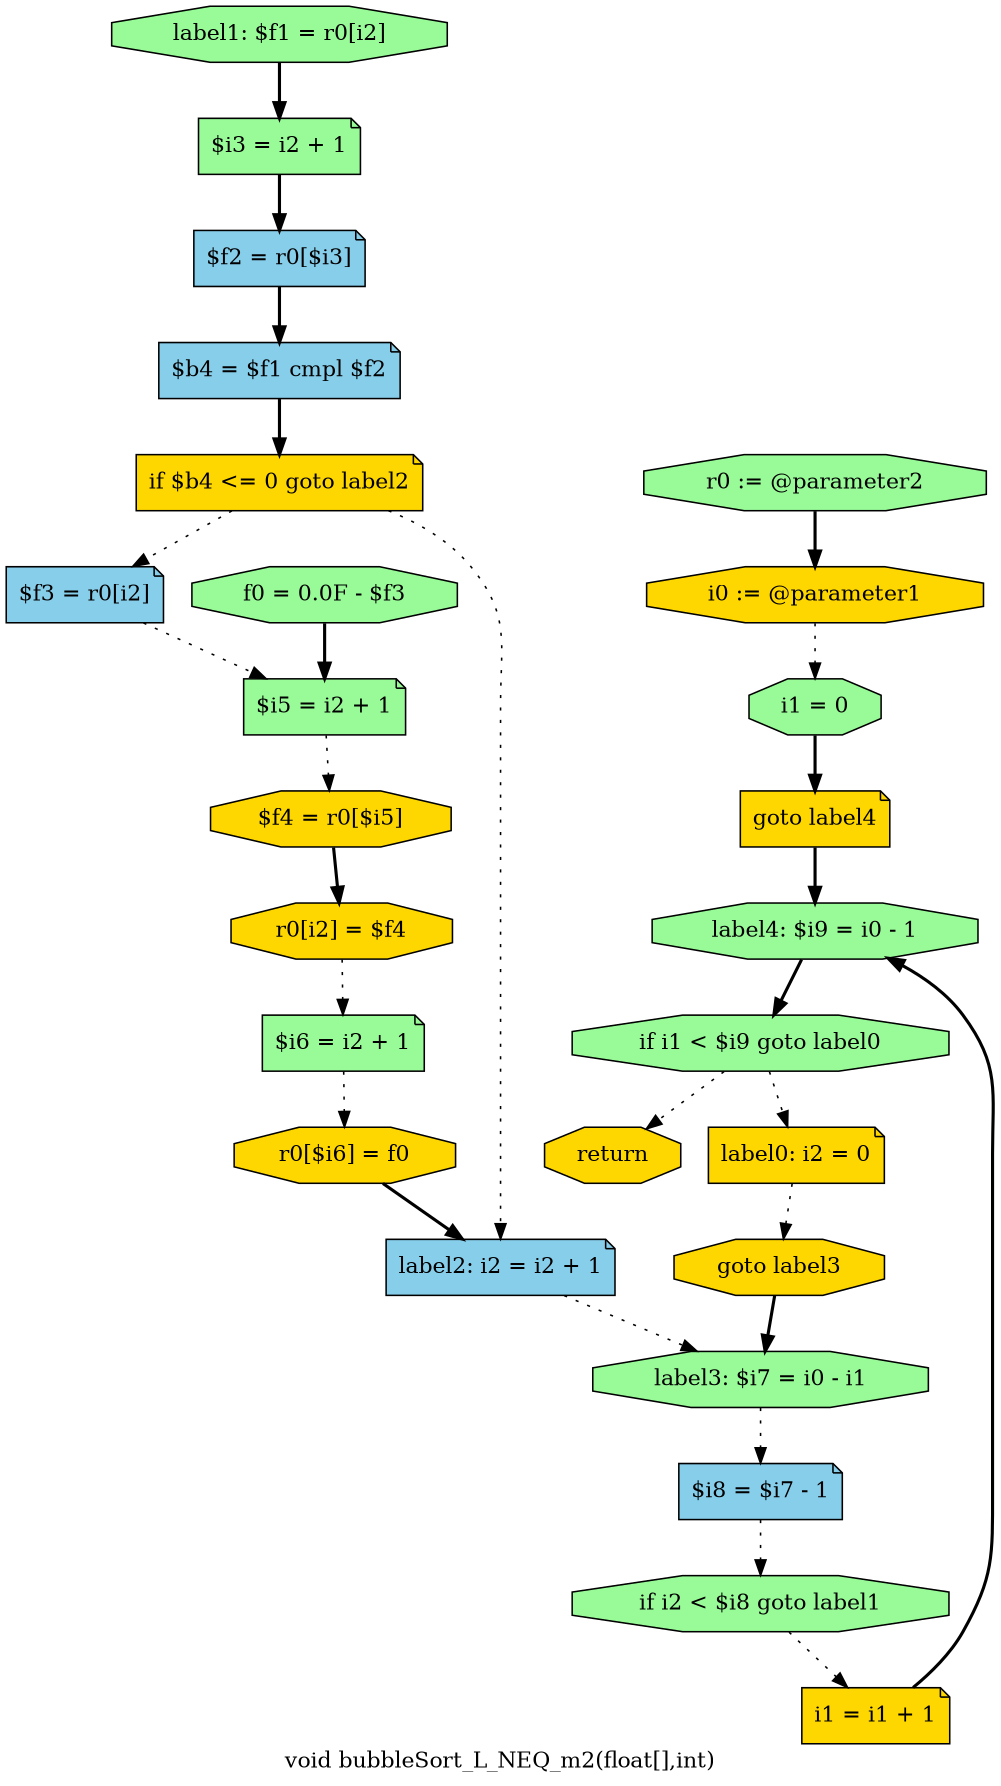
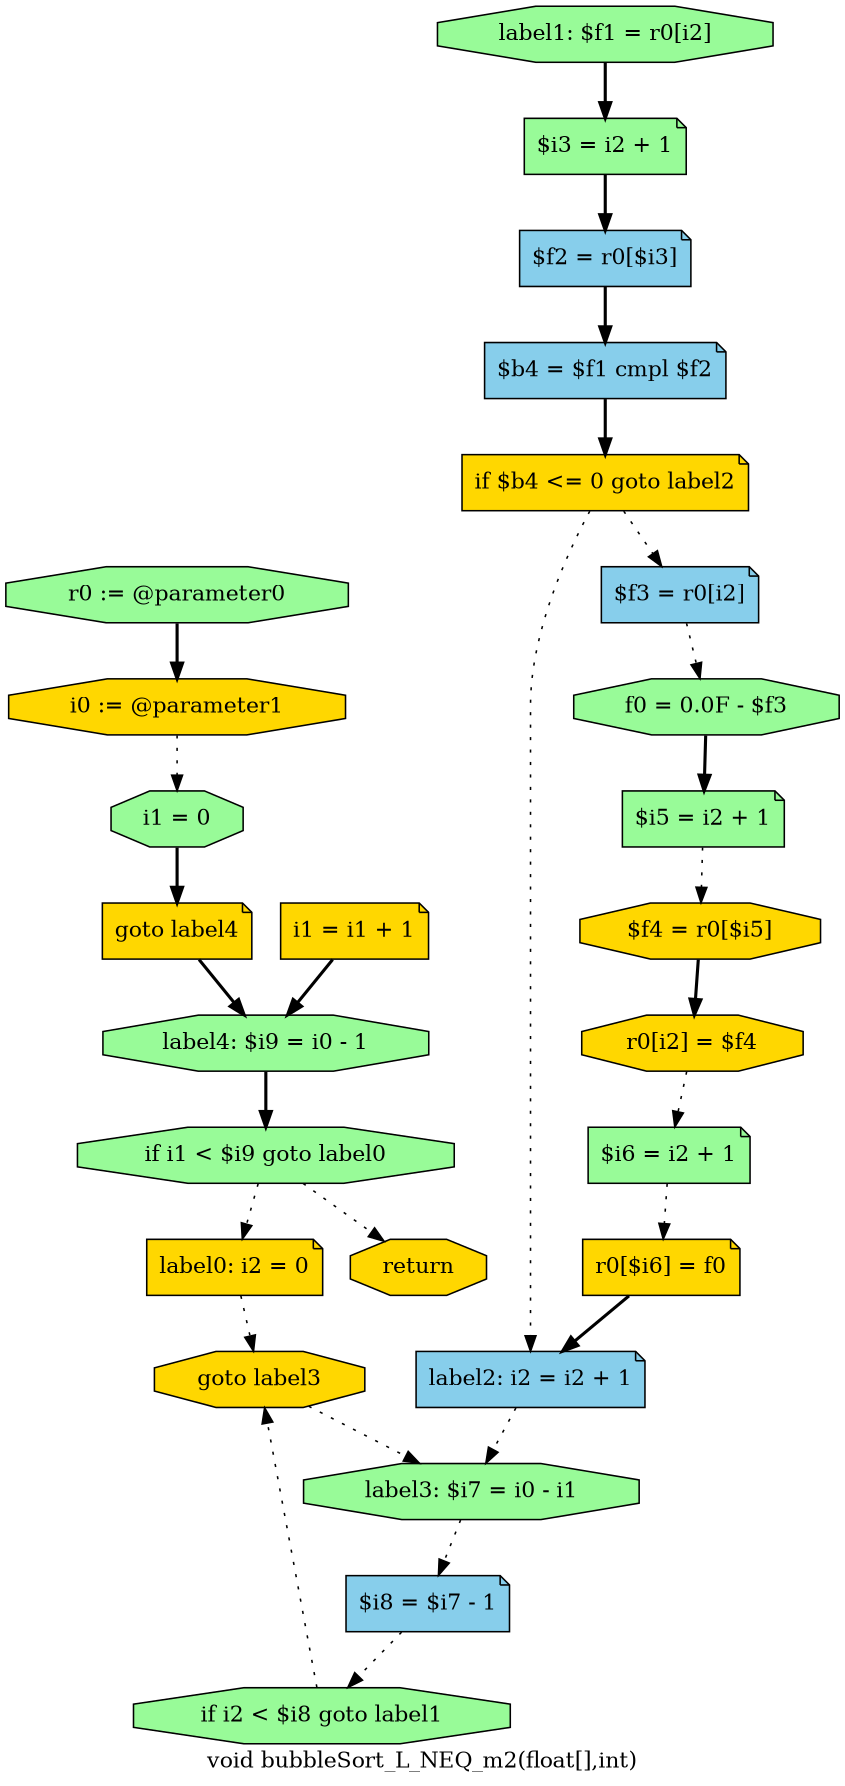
(815, 483) -> (177, 595)
(198, 648) -> (691, 643)
(345, 1155) -> (661, 1267)
(771, 1316) -> (357, 1431)
(813, 1654) -> (292, 1555)
